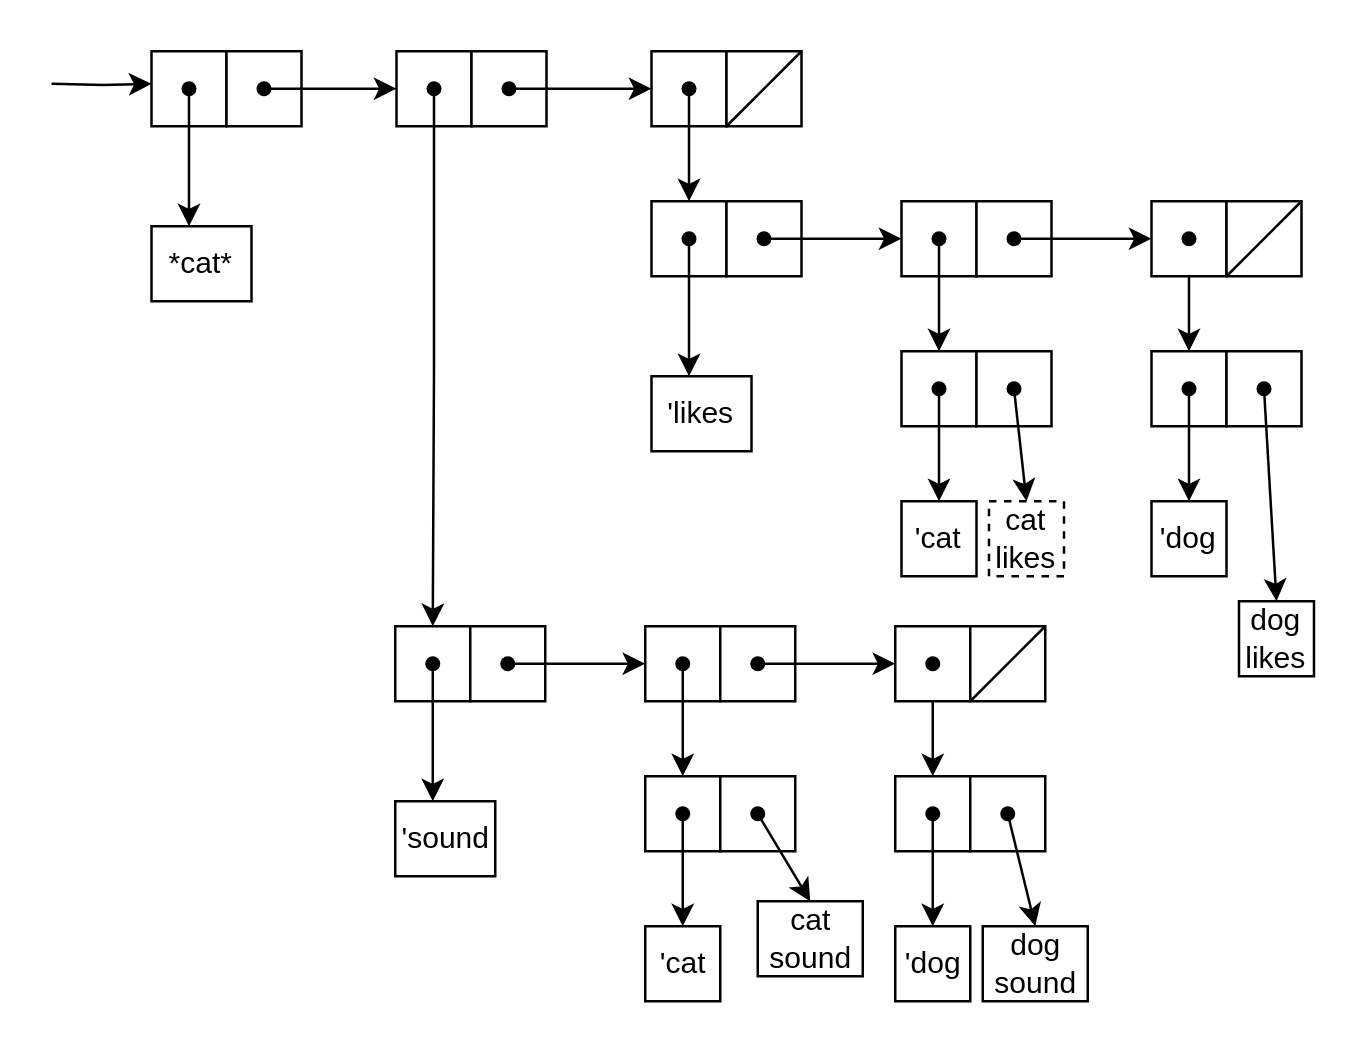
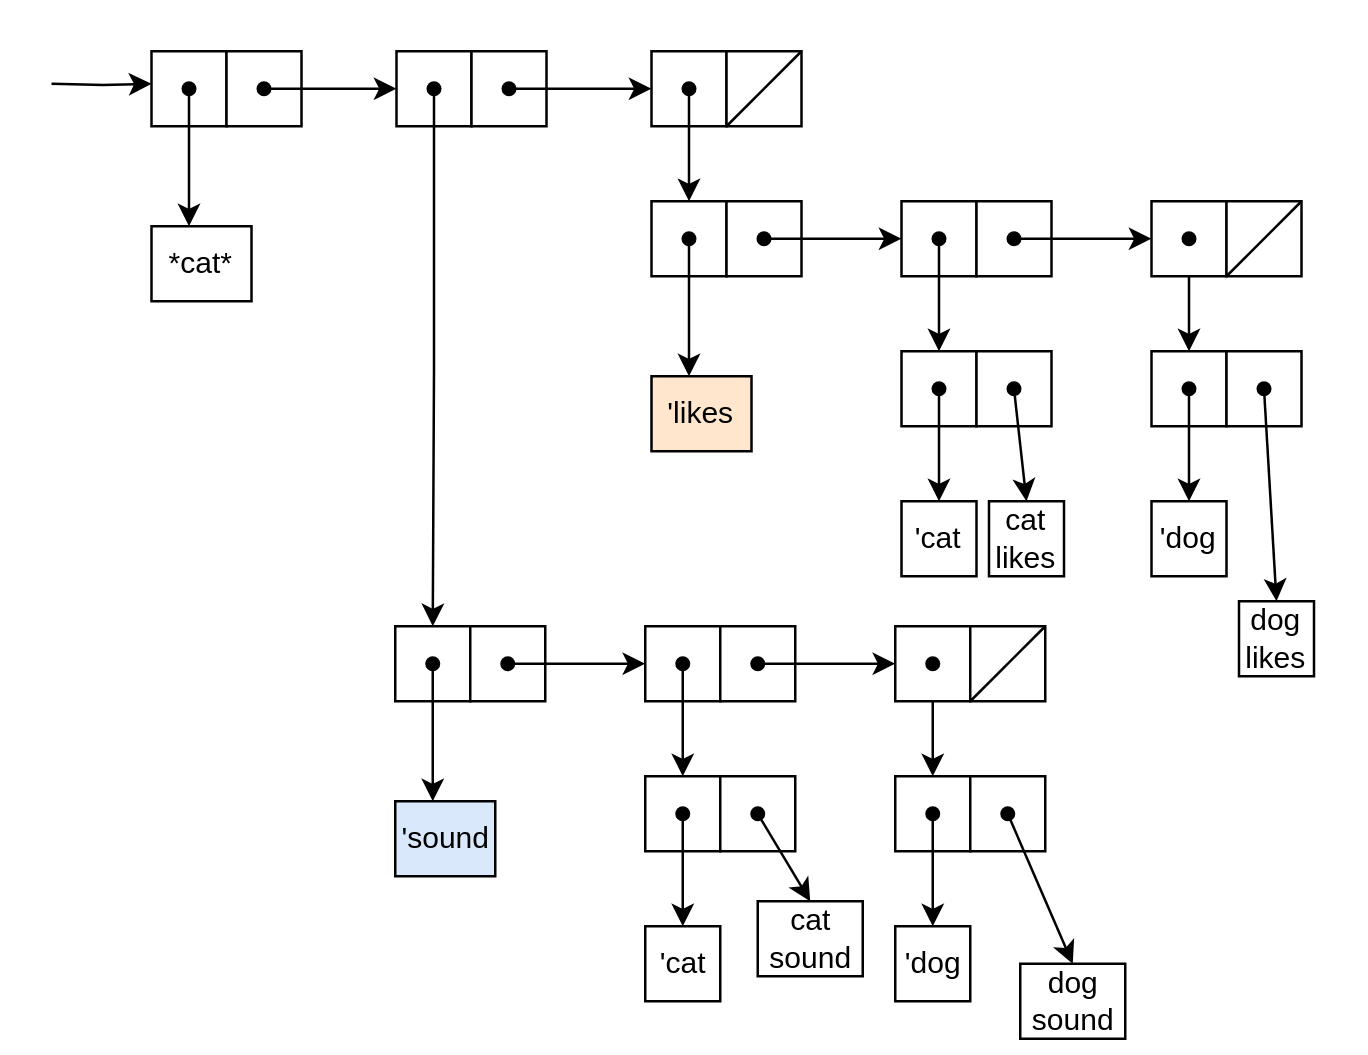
(701, 414) -> (701, 414)
(1026, 539) -> (1026, 539)
(445, 839) -> (445, 839)
(1035, 964) -> (1073, 1001)
